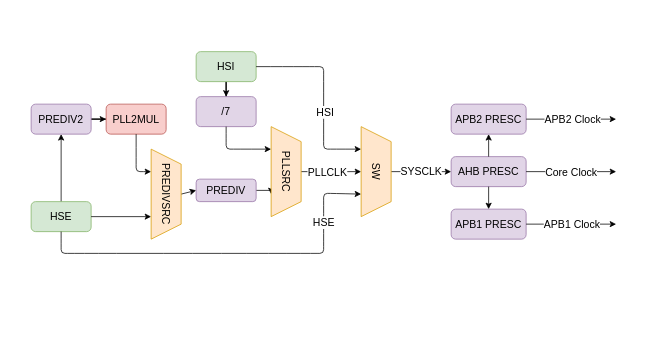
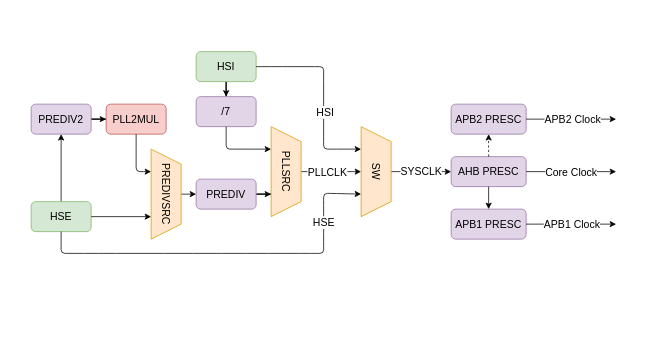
(489, 147) -> (489, 147)
(226, 190) -> (226, 194)
